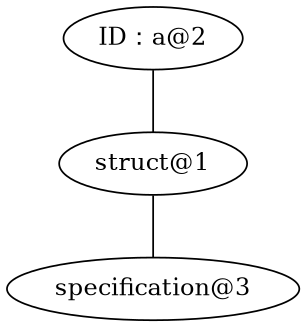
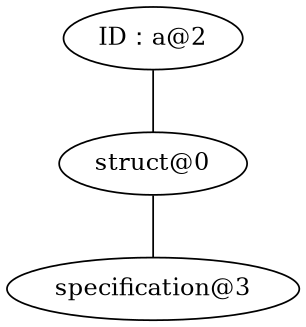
(153, 164) -> (153, 164)
